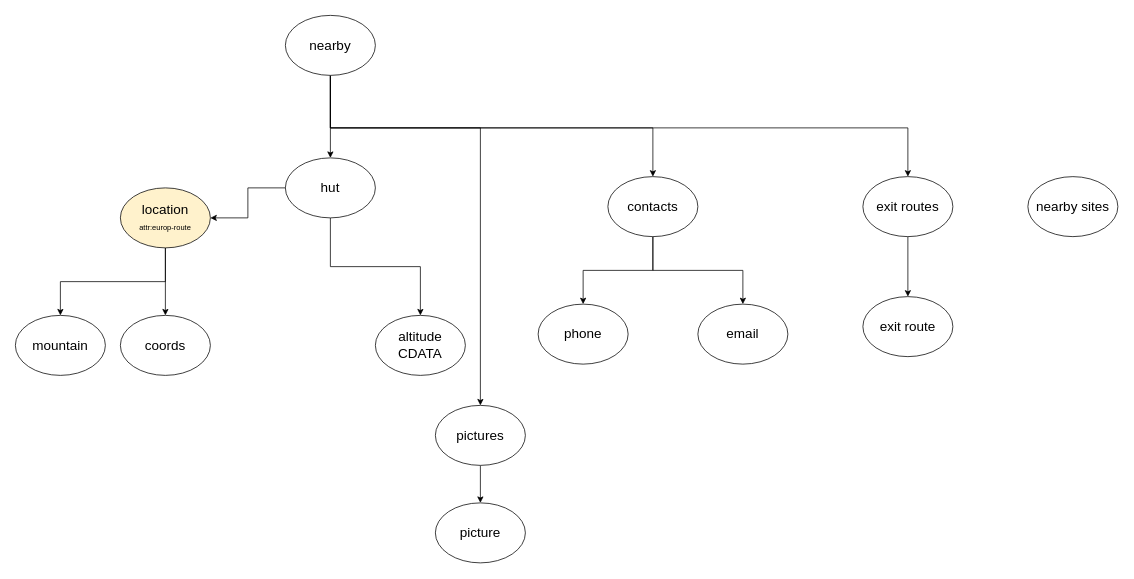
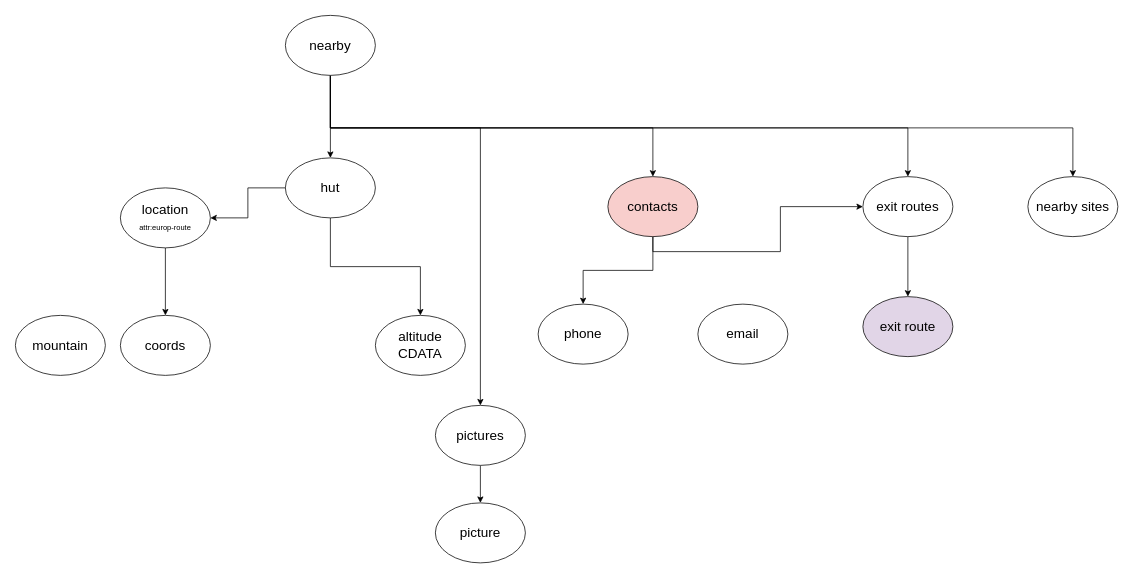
none -> (1072, 128)
(653, 207) -> (653, 207)
(165, 218) -> (165, 218)
(699, 270) -> (778, 252)
(98, 282) -> none
(908, 327) -> (908, 327)
